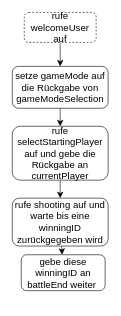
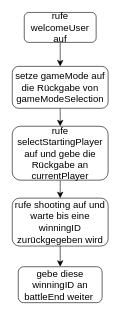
(60, 27) -> (60, 27)
(63, 273) -> (60, 285)
